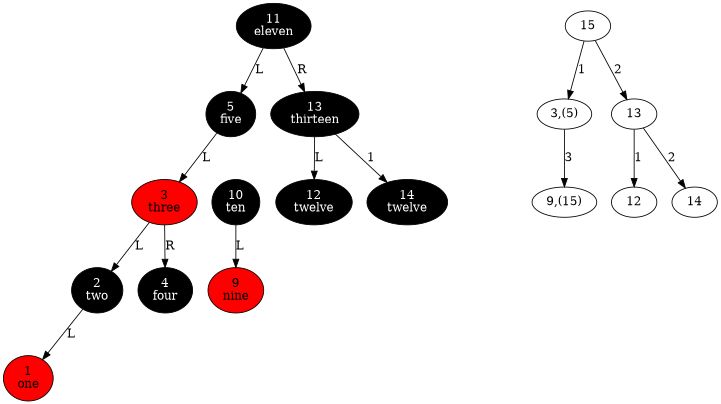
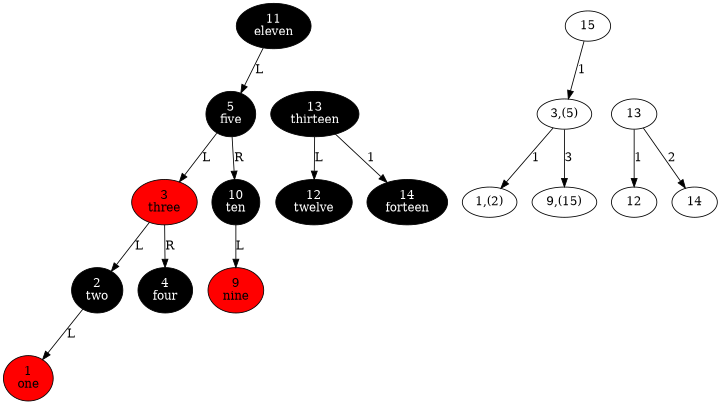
(292, 66) -> none
(609, 66) -> none
none -> (233, 154)
(407, 202) -> (407, 202)
none -> (490, 202)
